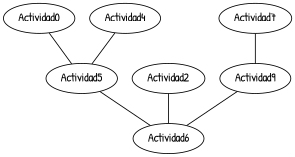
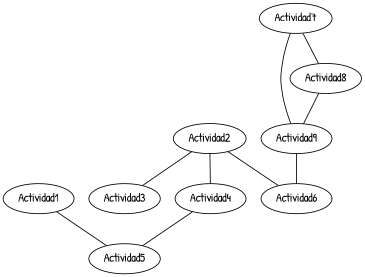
(39, 18) -> (39, 199)
none -> (326, 78)
(125, 109) -> none
none -> (210, 169)
none -> (125, 199)
